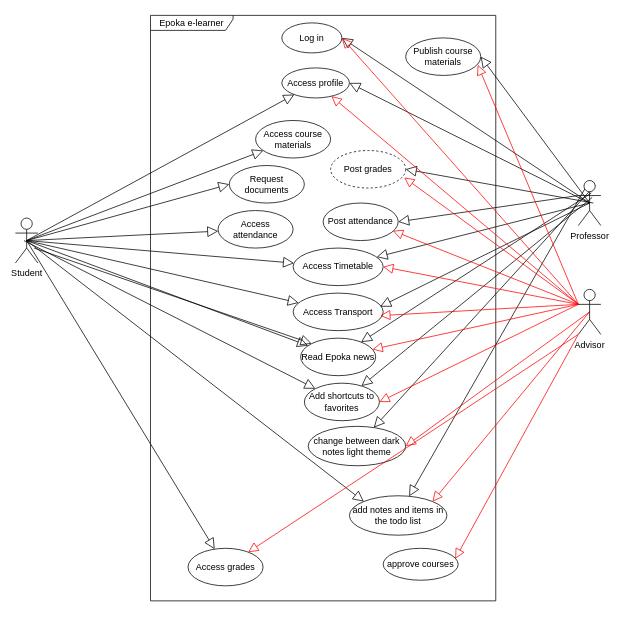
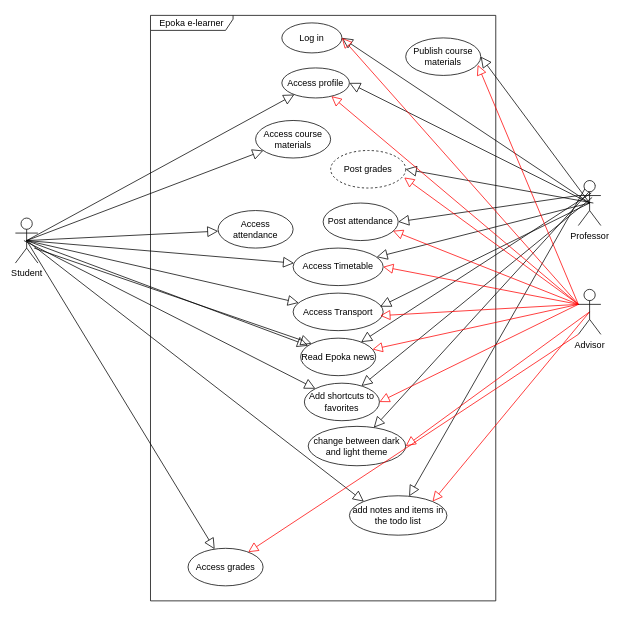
(267, 184) -> none
(127, 212) -> none
(518, 442) -> none
(357, 446) -> (357, 446)
(420, 564) -> none
